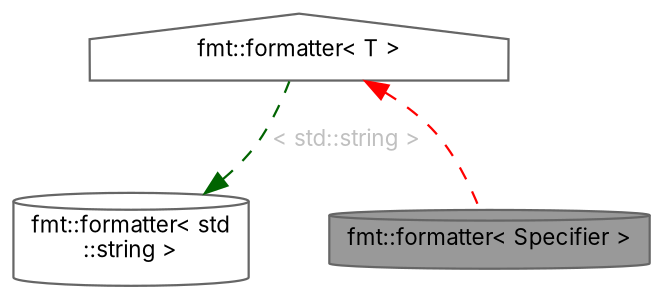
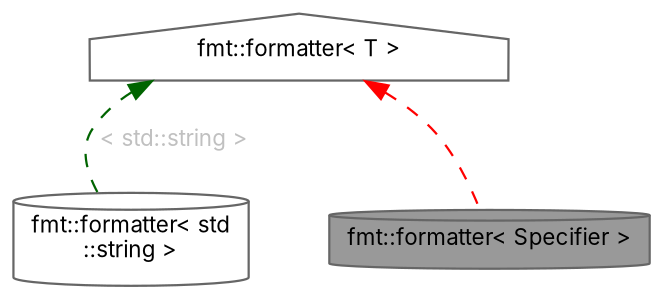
(263, 135) -> (90, 134)
